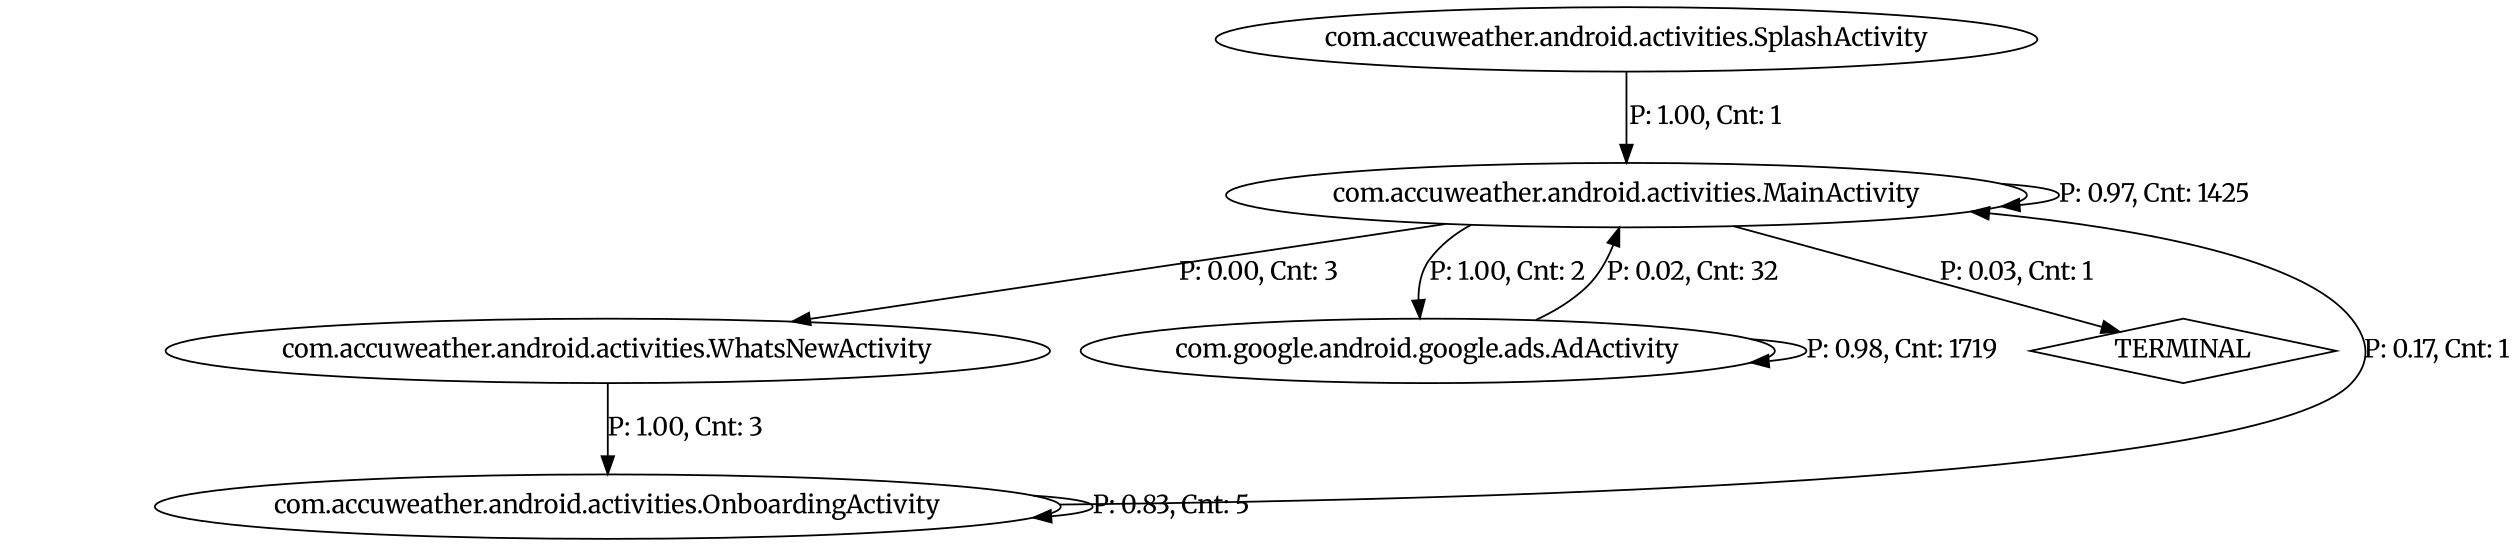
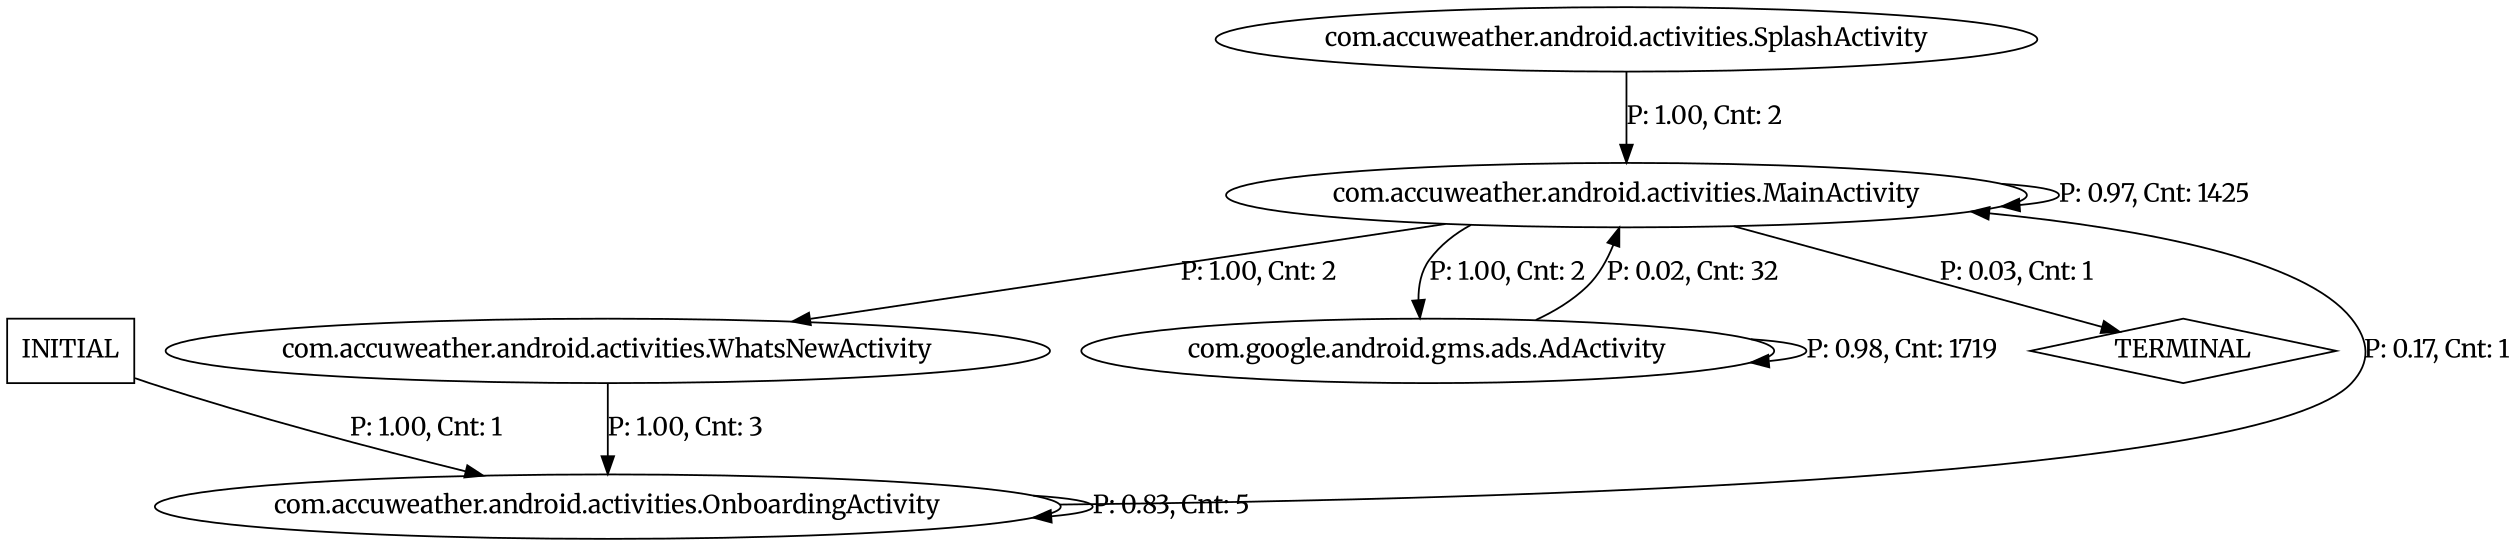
(1705, 117) -> (1705, 117)
(1259, 273) -> (1259, 273)
none -> (71, 351)
(1428, 351) -> (1428, 351)
